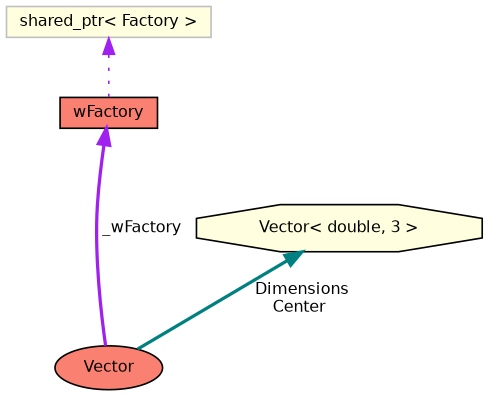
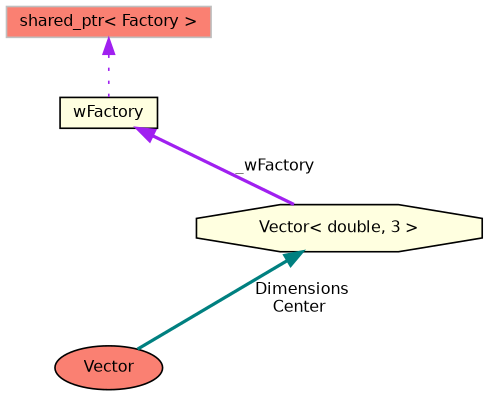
(109, 22) -> (109, 22)
(109, 113) -> (109, 113)
(97, 245) -> (223, 170)
